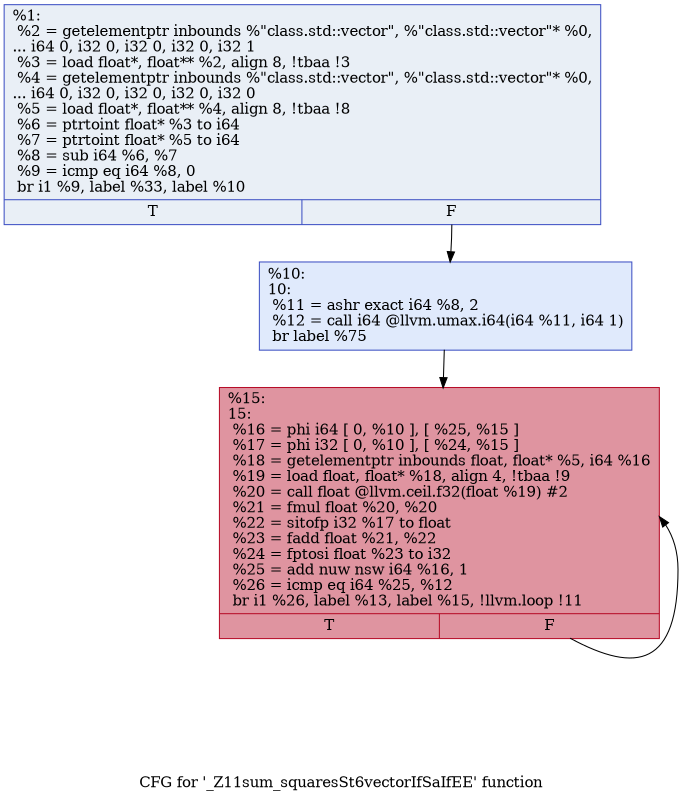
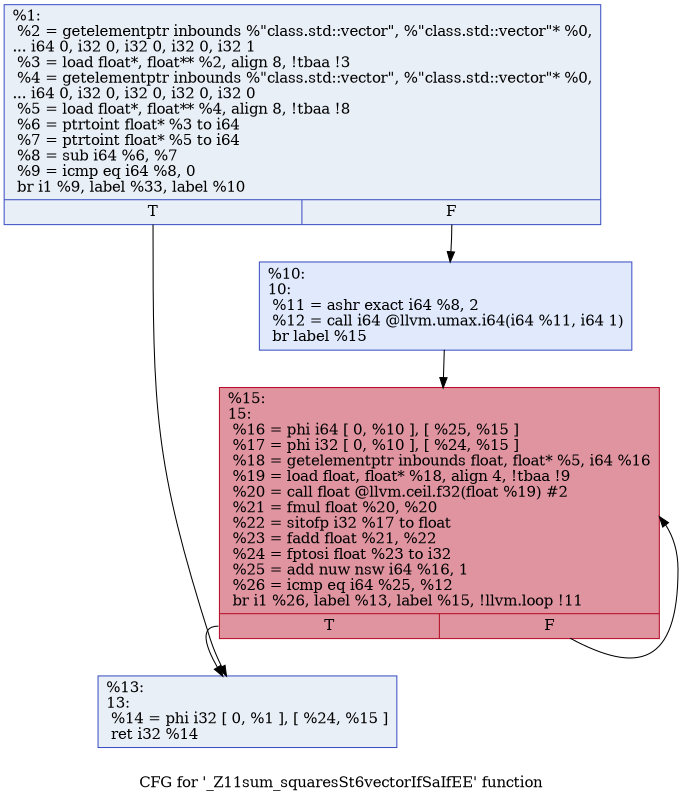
(317, 337) -> (317, 337)
none -> (247, 712)
